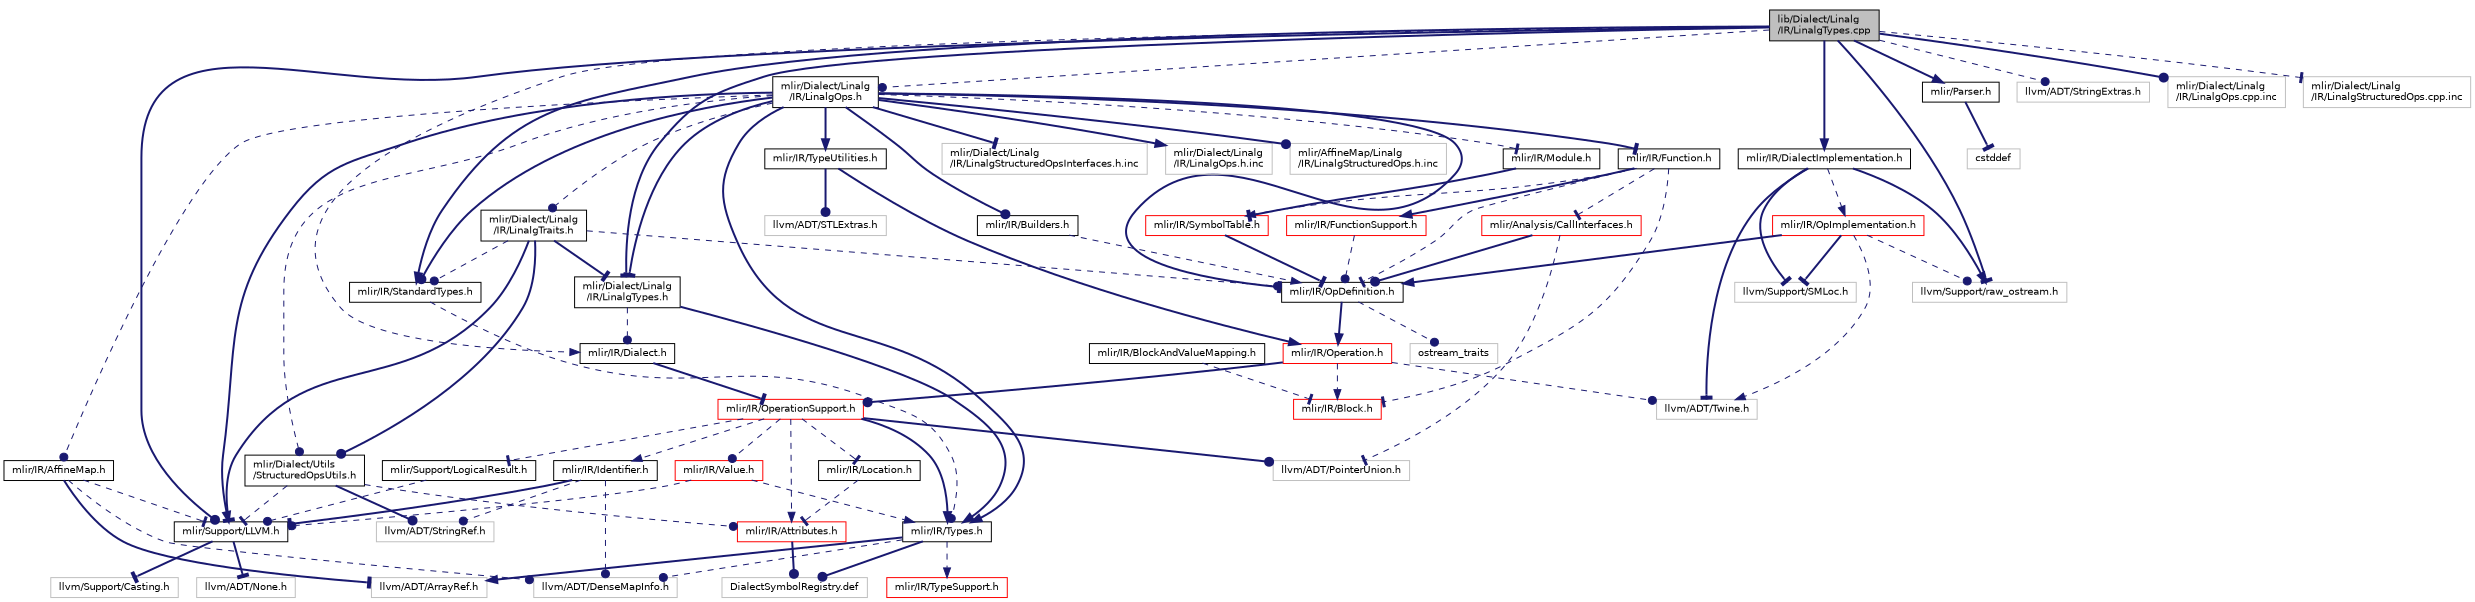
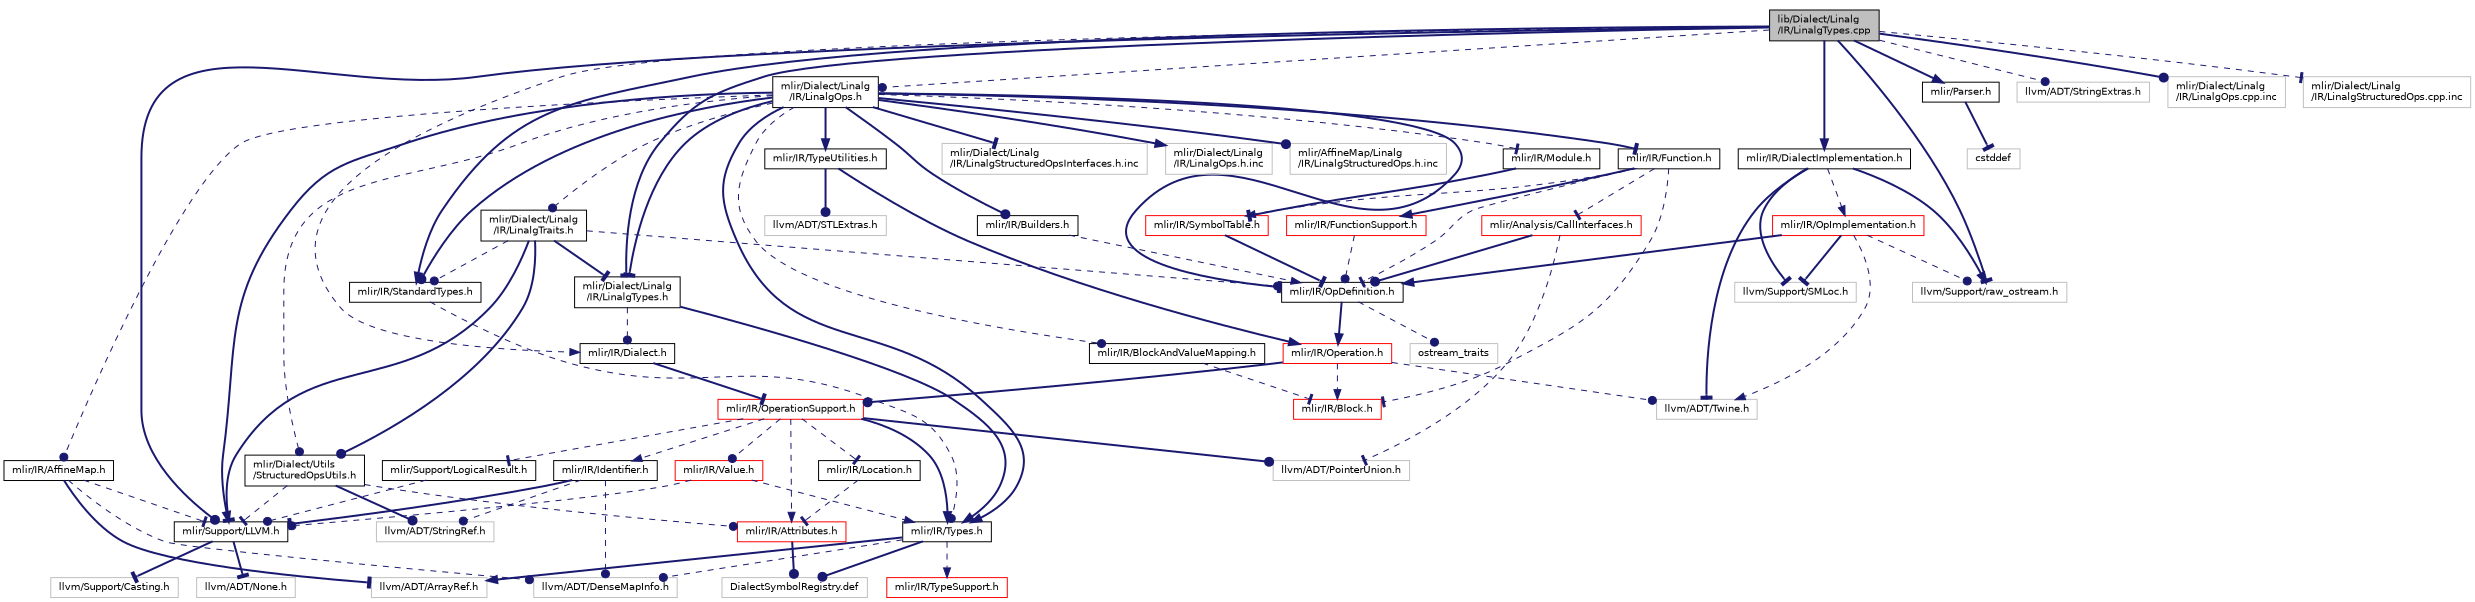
none -> (844, 289)
